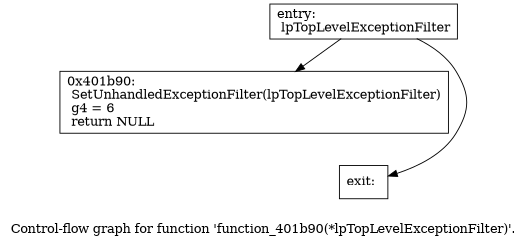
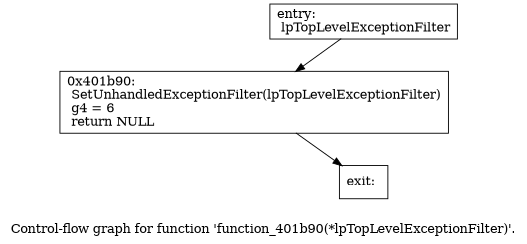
(465, 113) -> (315, 147)
